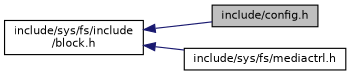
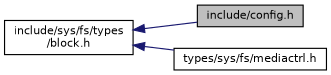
(74, 38) -> (69, 38)
(265, 59) -> (250, 59)
